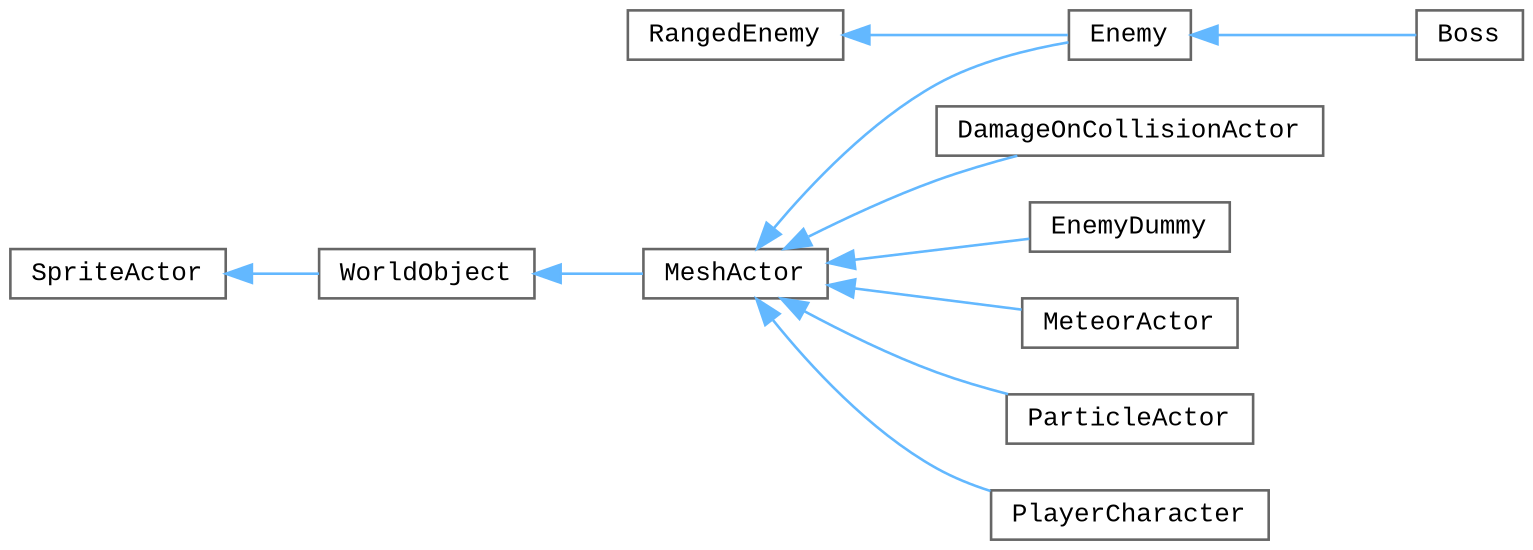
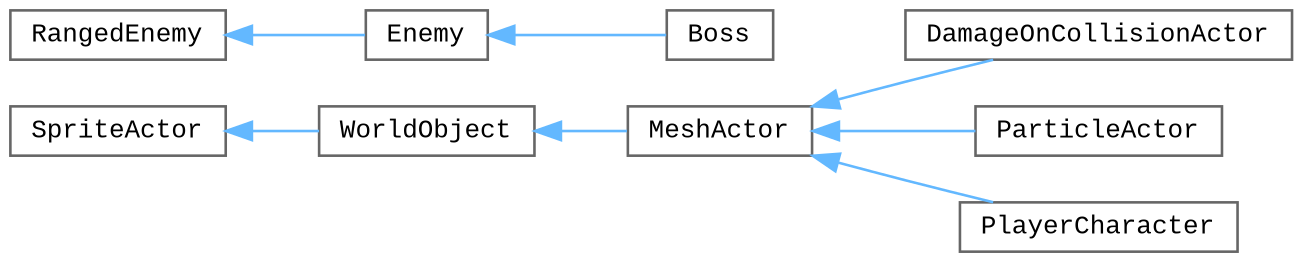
(903, 106) -> none
(1130, 227) -> none
(1130, 323) -> none
